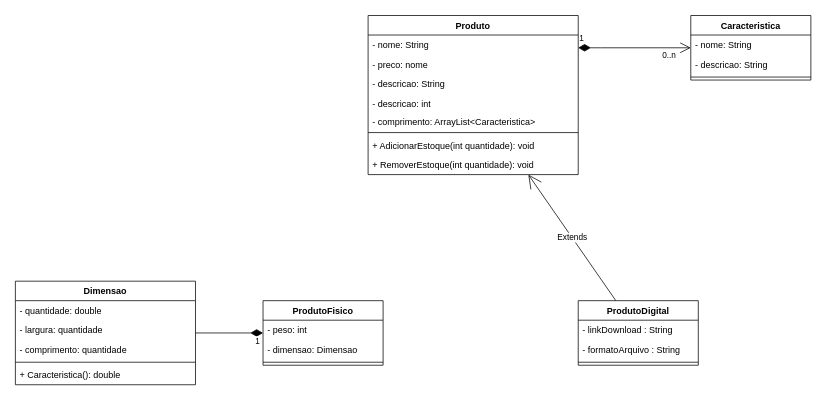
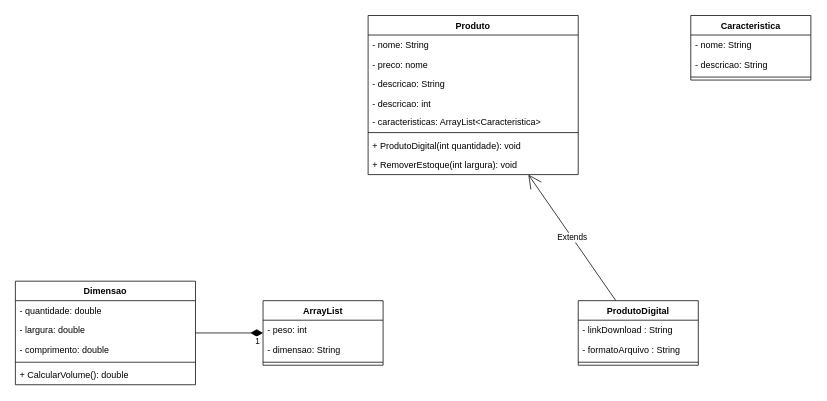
(639, 48) -> none
(465, 122) -> (474, 127)
(463, 146) -> (456, 146)
(460, 166) -> (452, 166)
(323, 311) -> (323, 311)
(67, 331) -> (57, 331)
(77, 350) -> (67, 350)
(312, 350) -> (307, 350)
(78, 376) -> (77, 376)
